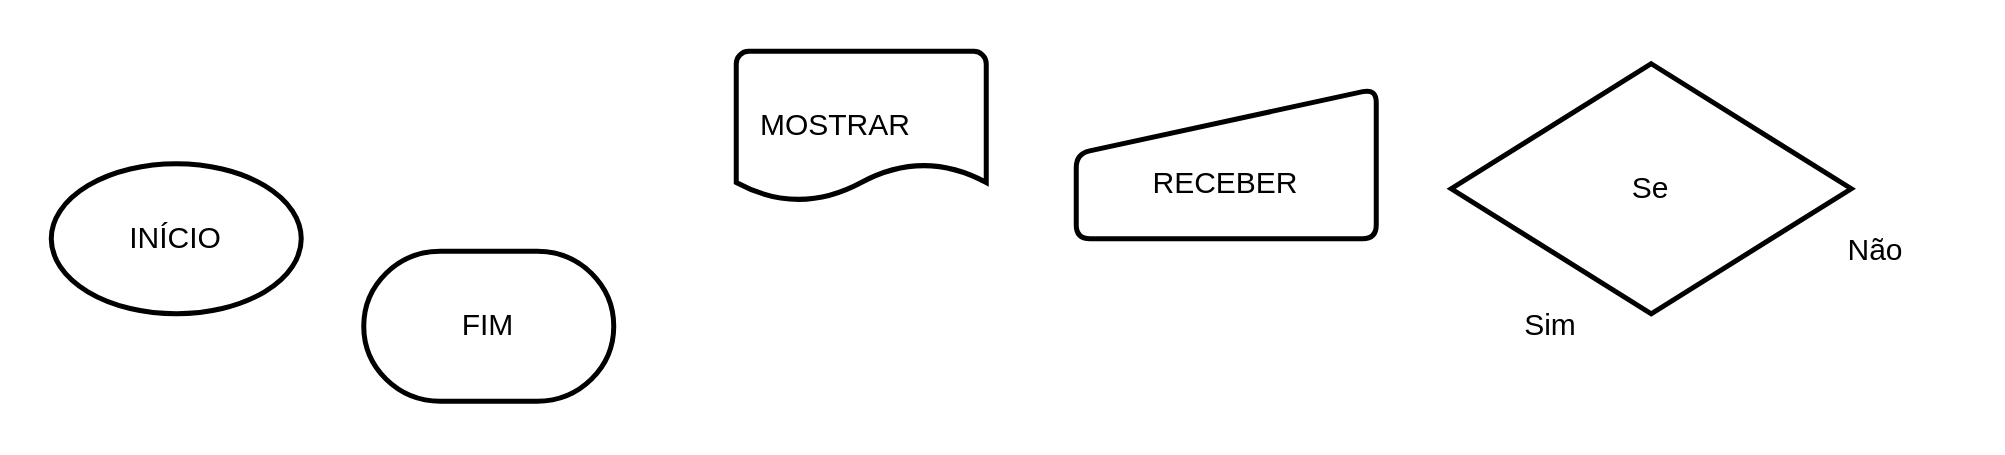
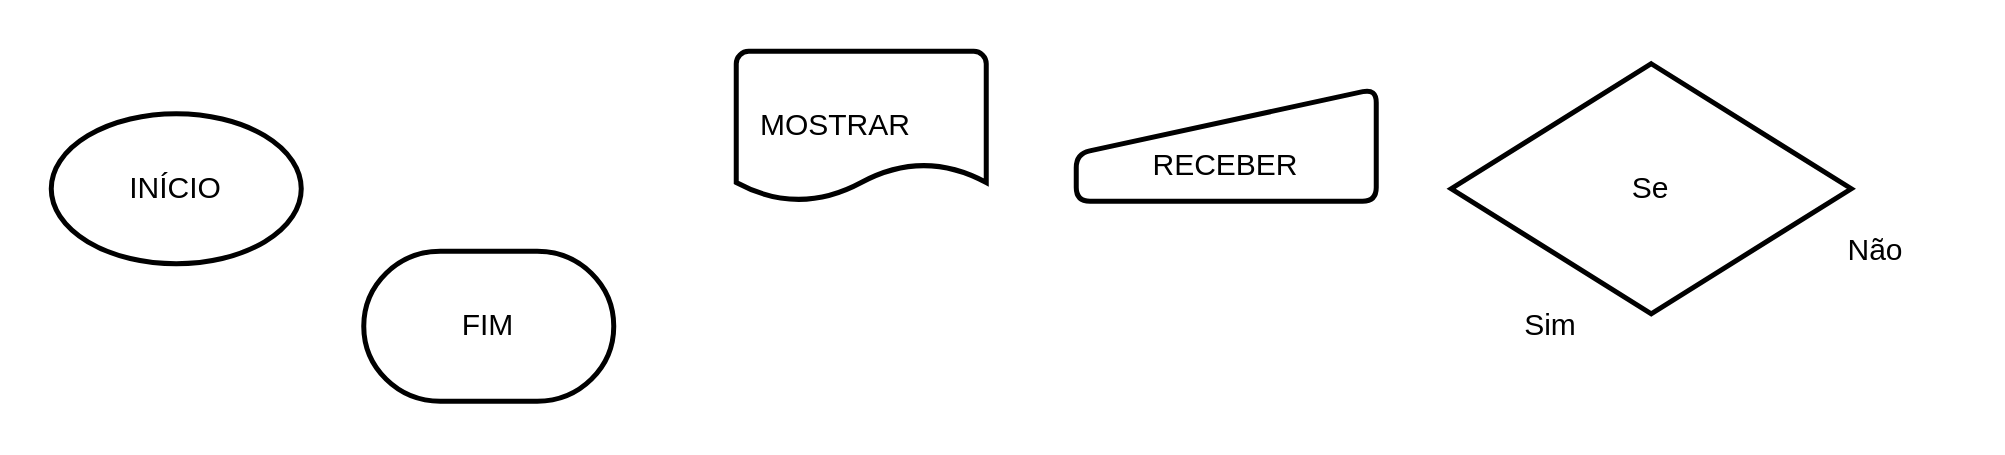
(1226, 164) -> (1226, 145)
(176, 239) -> (176, 189)
